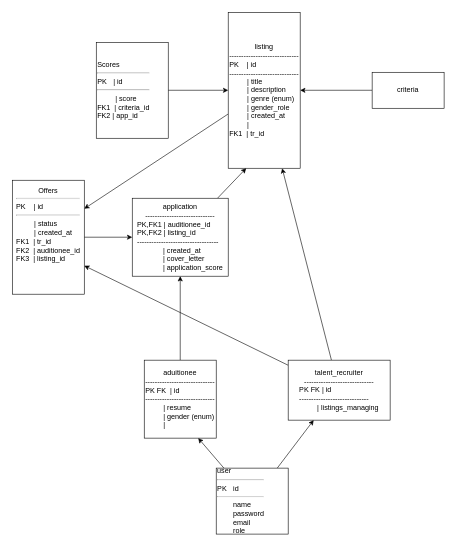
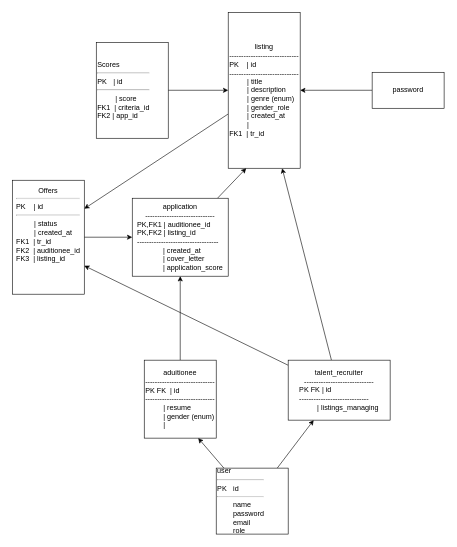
(408, 90) -> (408, 90)
